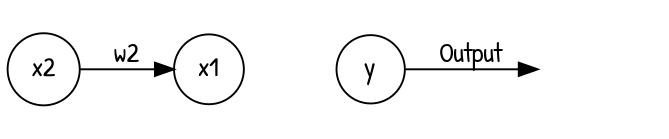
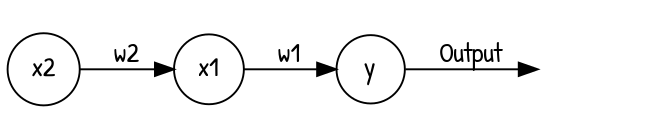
none -> (280, 69)
